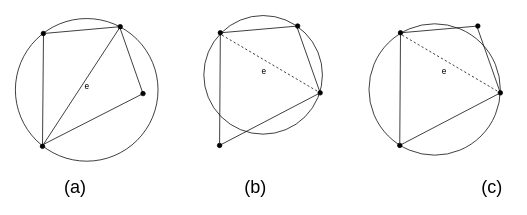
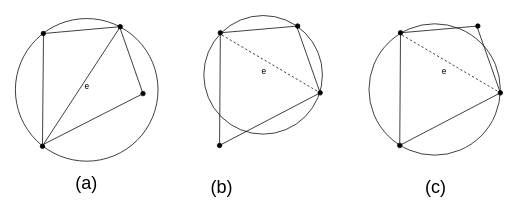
(75, 187) -> (87, 183)
(255, 187) -> (222, 187)
(492, 187) -> (435, 187)
